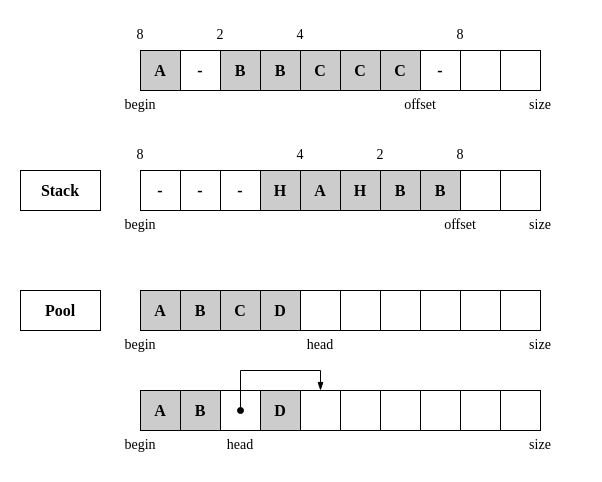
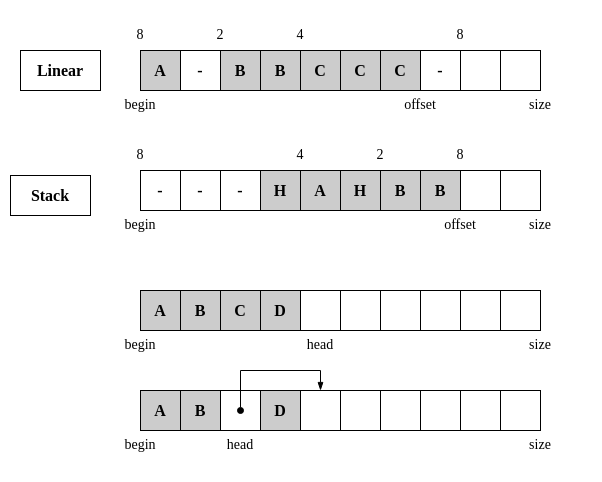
none -> (61, 71)
(61, 191) -> (51, 196)
(61, 311) -> none
